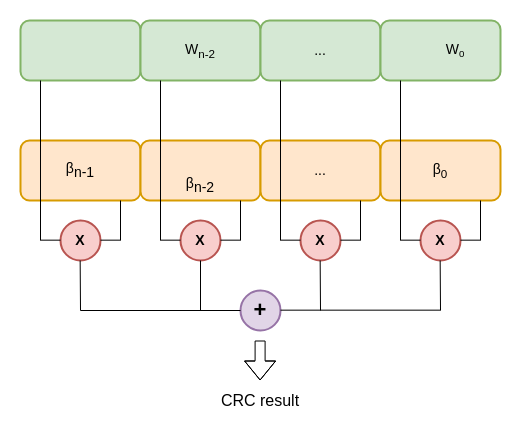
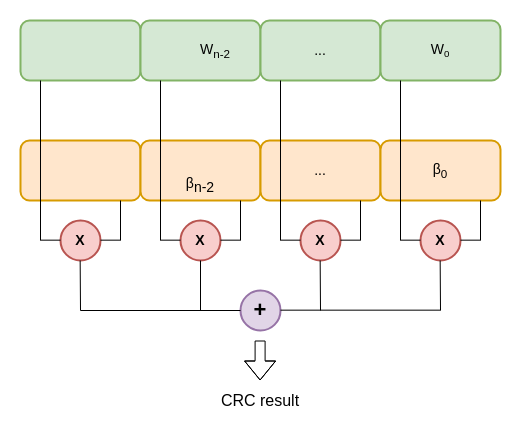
(201, 51) -> (216, 51)
(456, 51) -> (441, 51)
(81, 171) -> none
